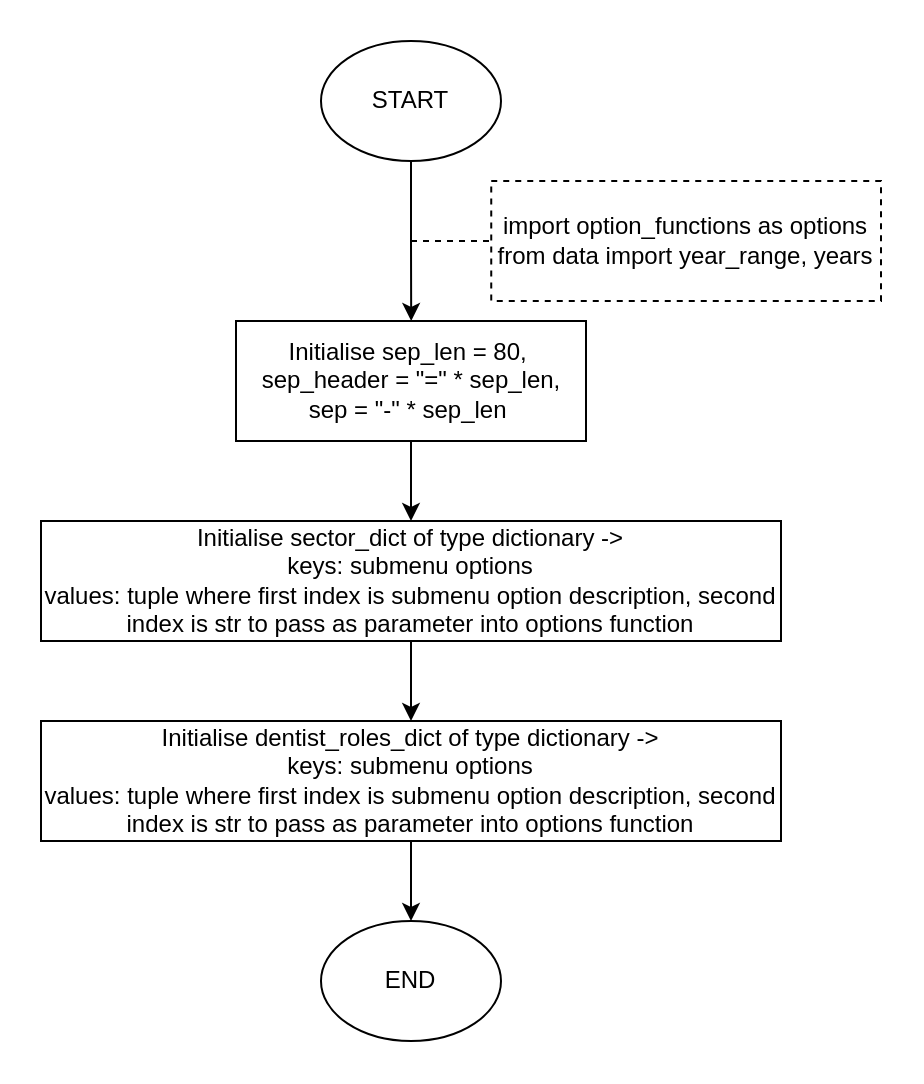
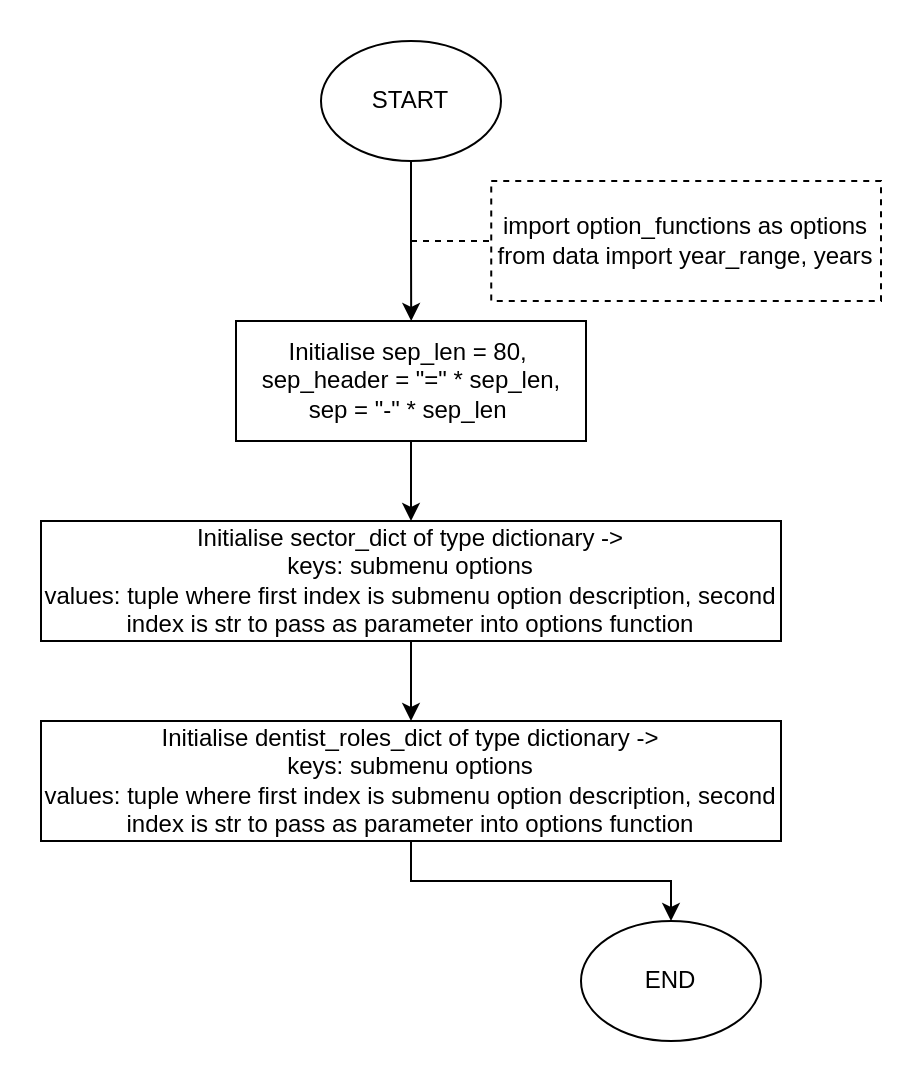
(411, 981) -> (671, 981)
